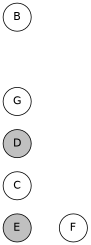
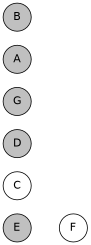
(17, 17) -> (17, 17)
none -> (17, 59)
(17, 101) -> (17, 101)
